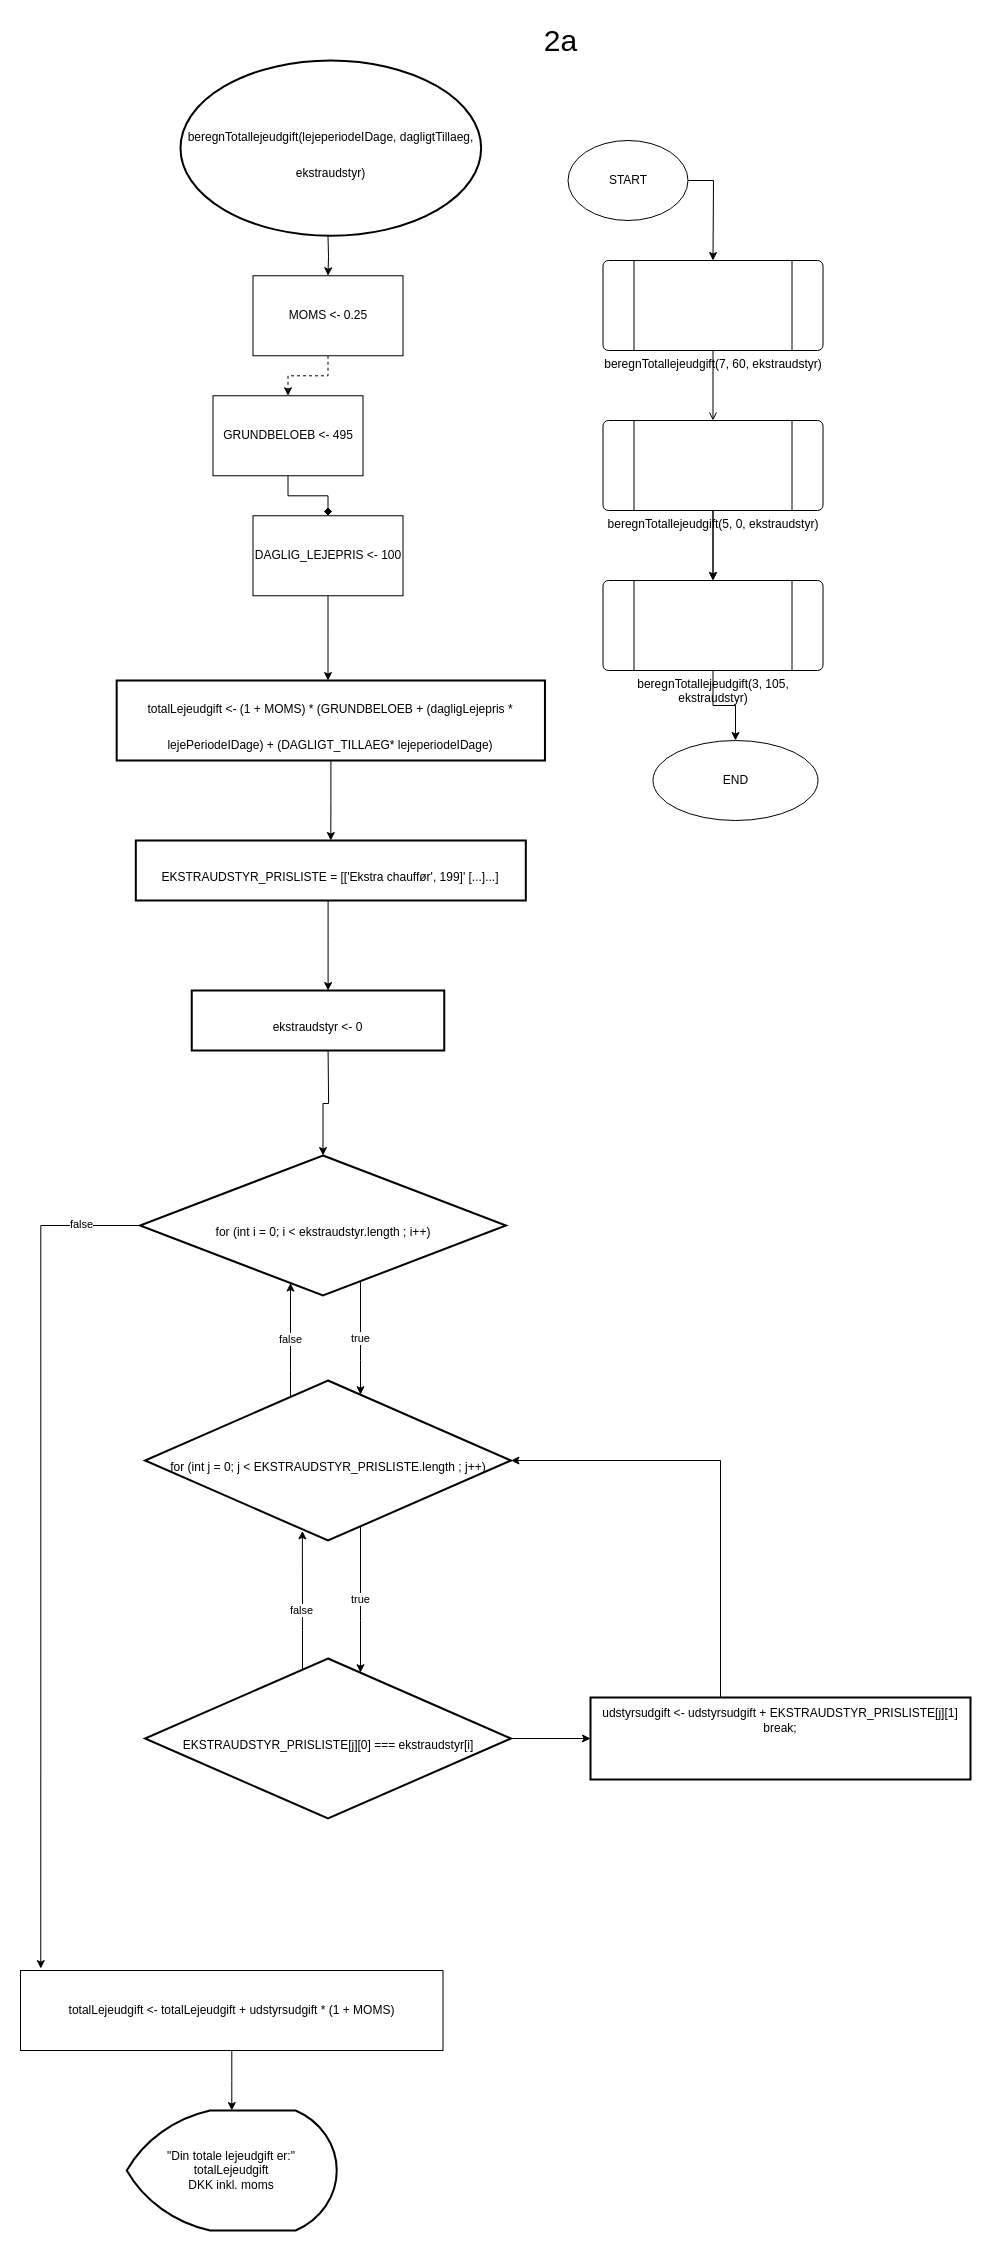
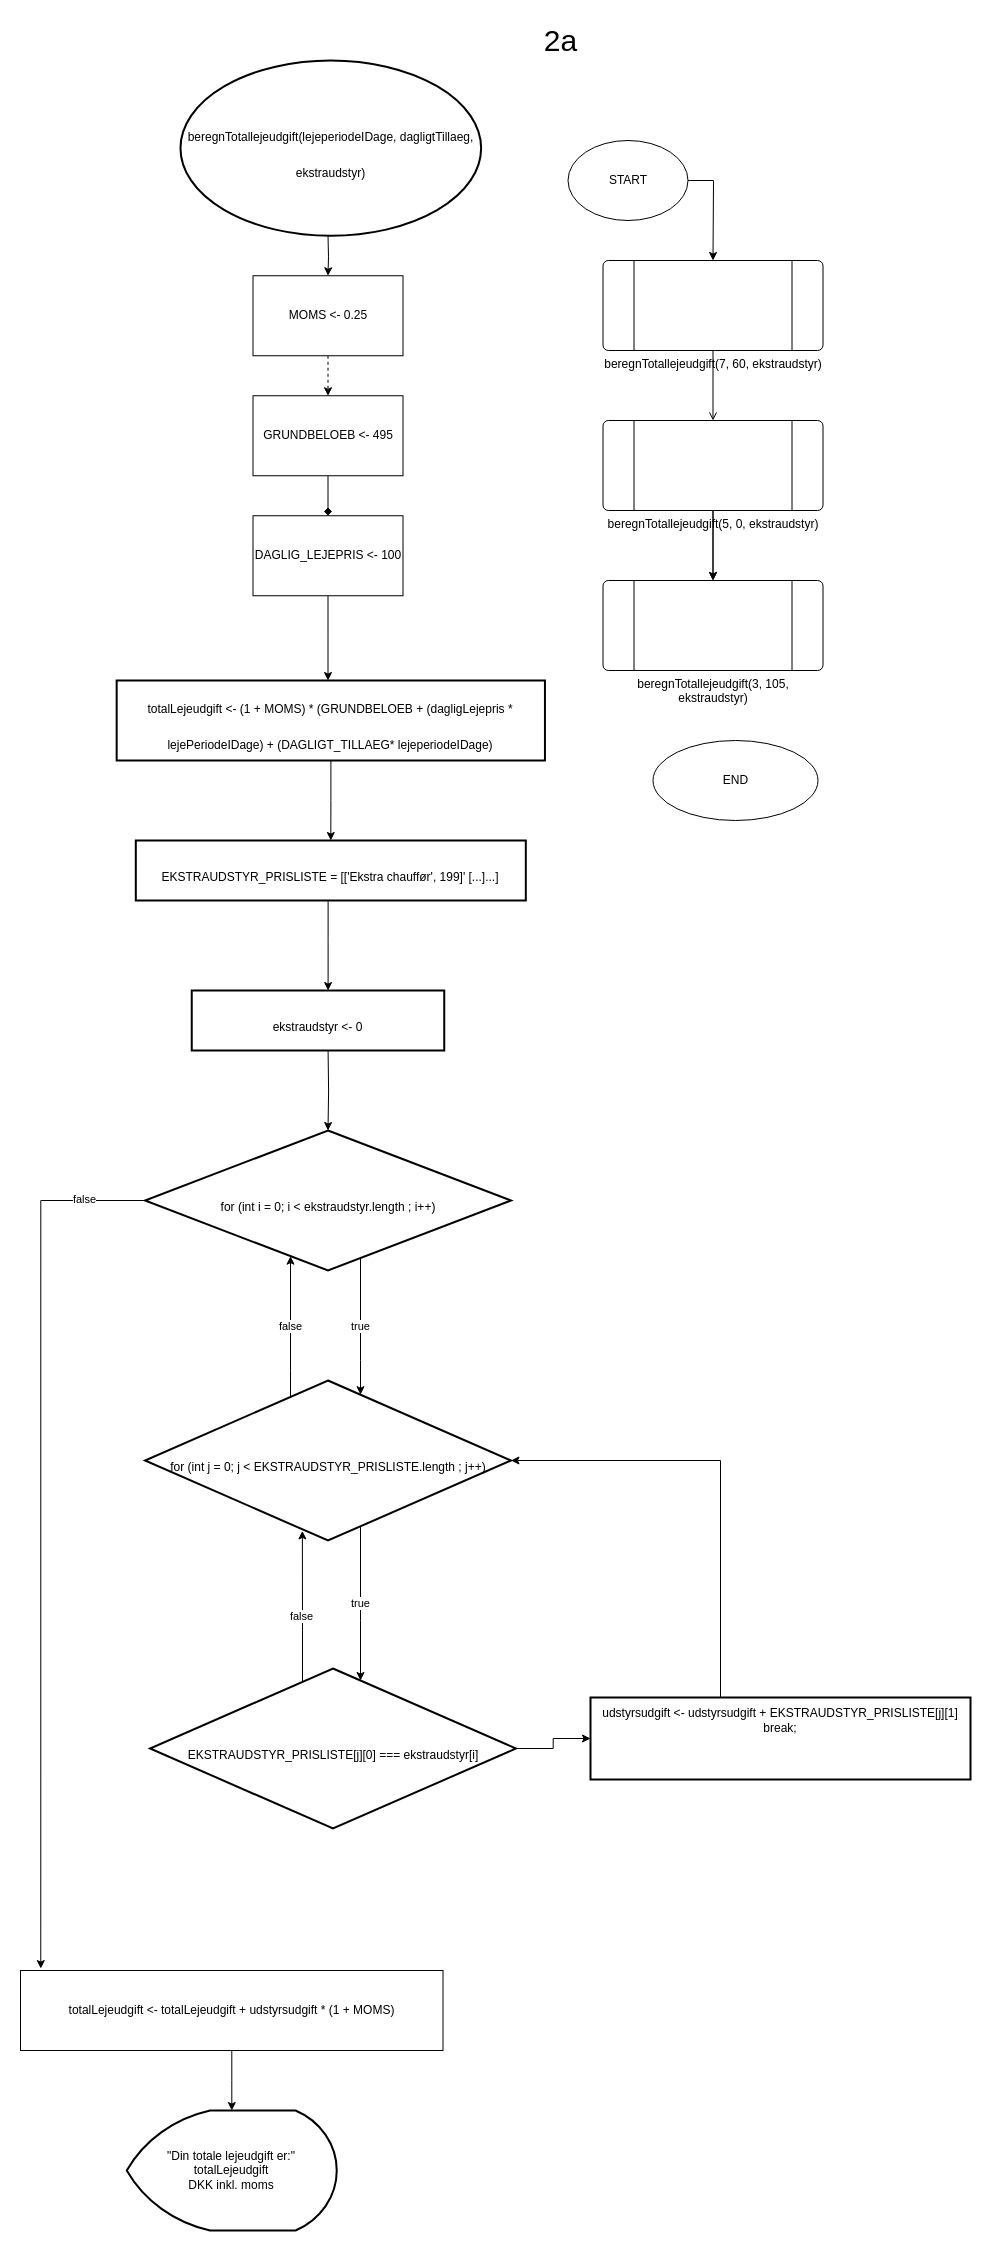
(288, 436) -> (328, 436)
(720, 706) -> none
(323, 1226) -> (328, 1201)
(328, 1739) -> (333, 1749)
